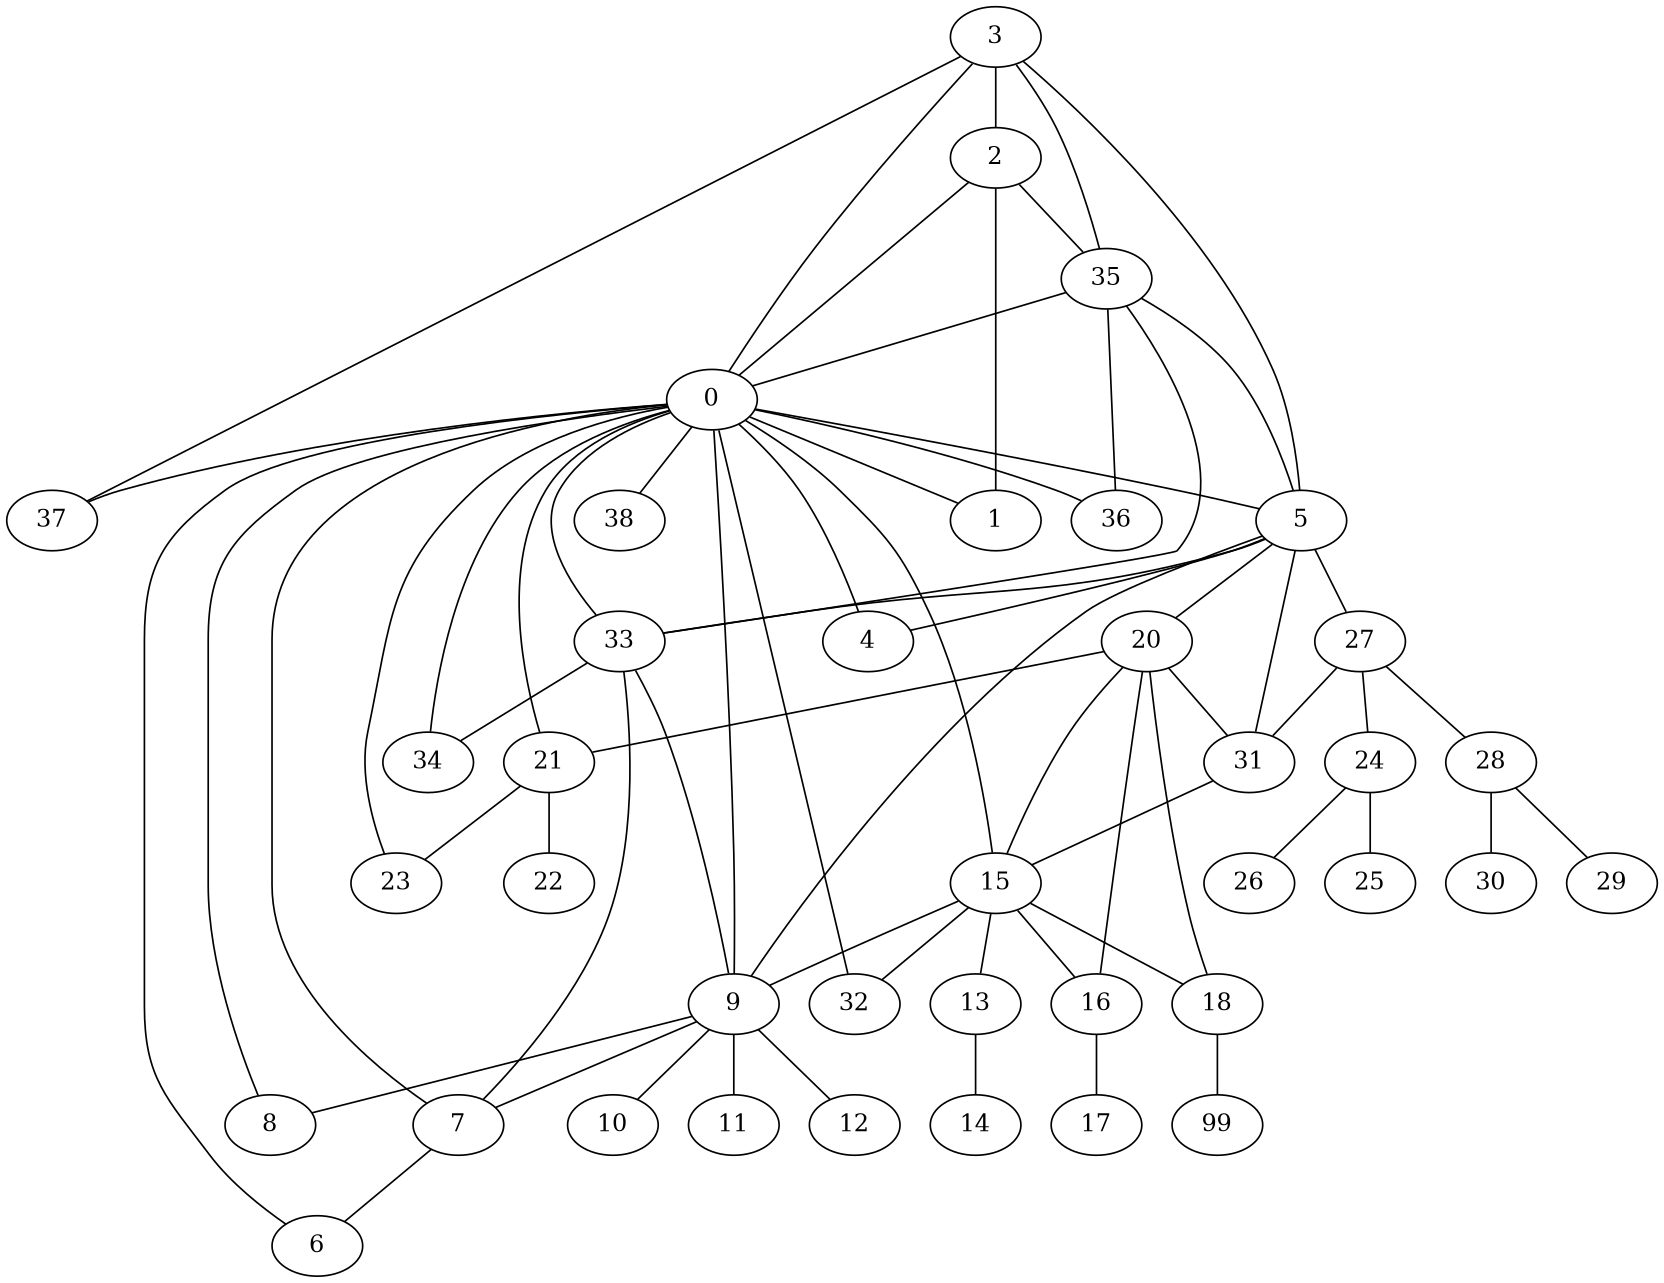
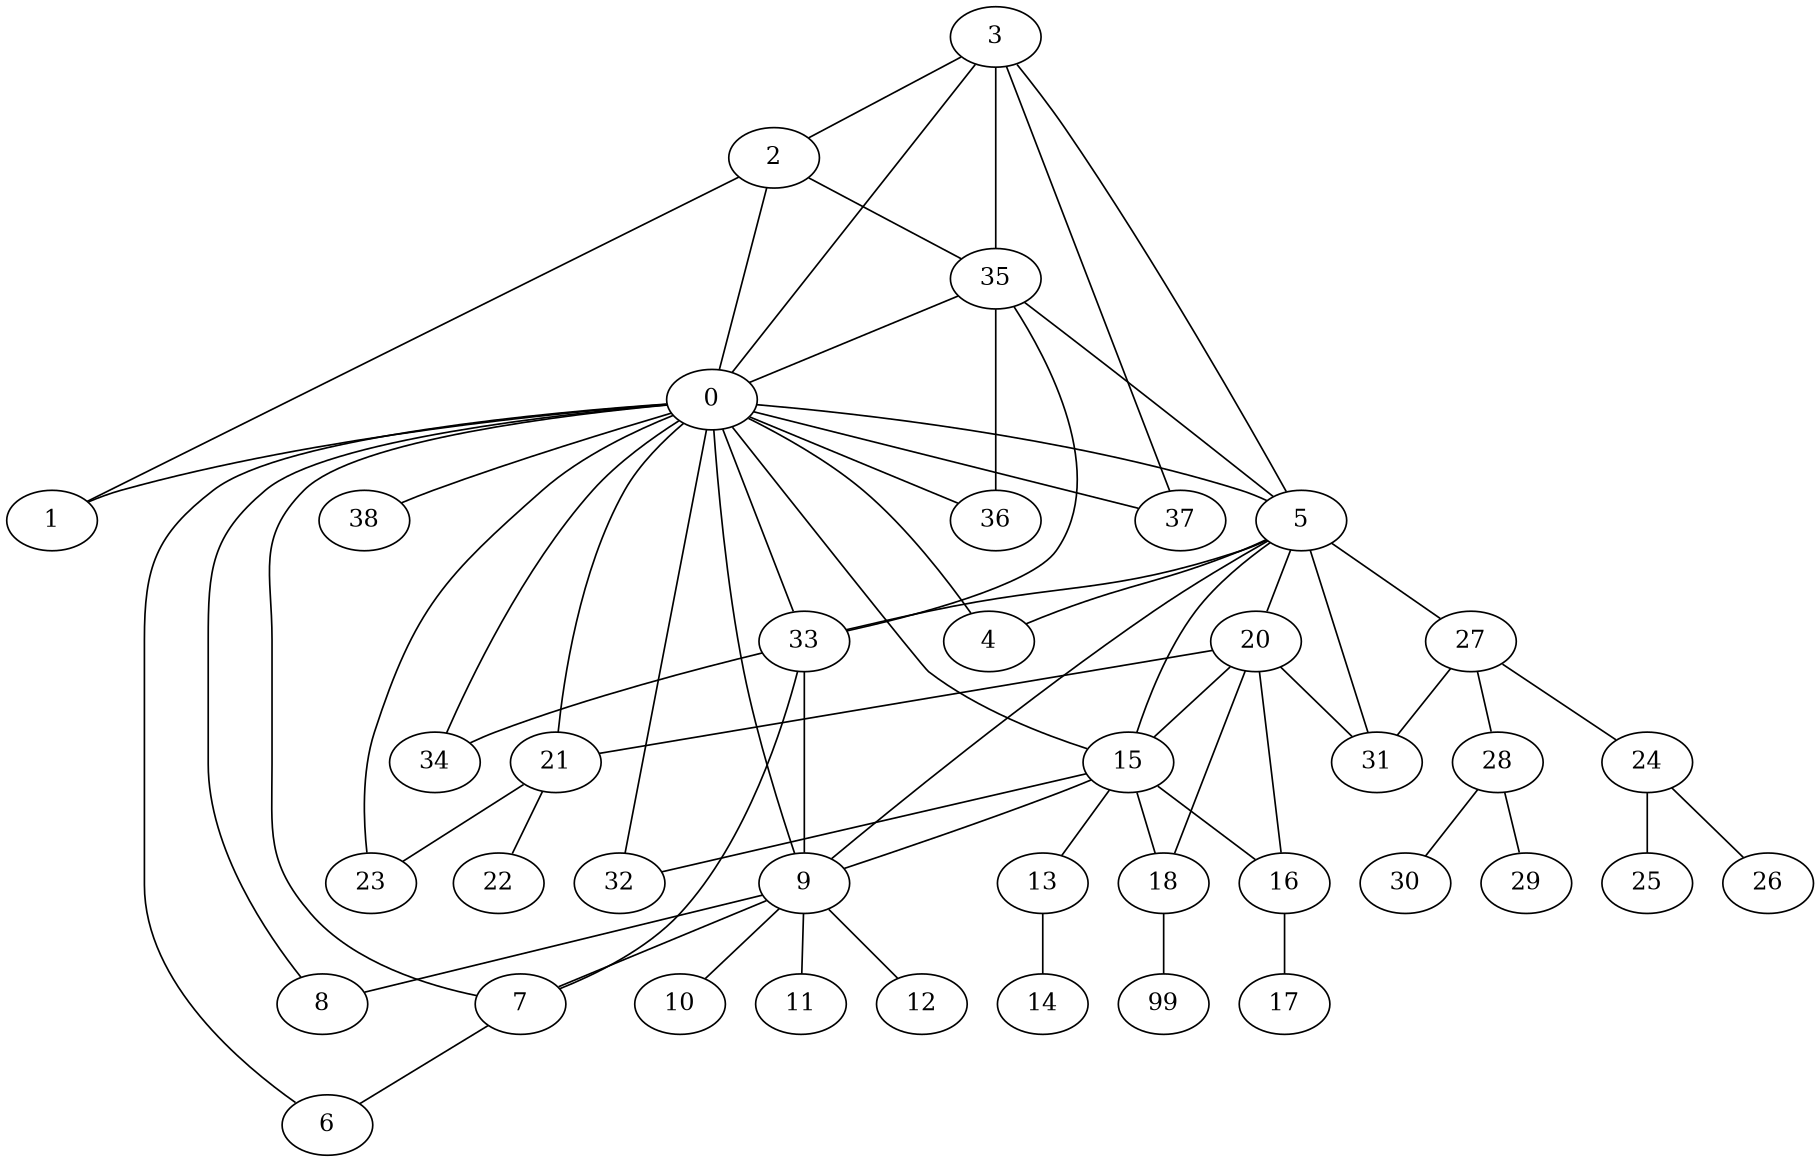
(1132, 819) -> (1186, 625)
